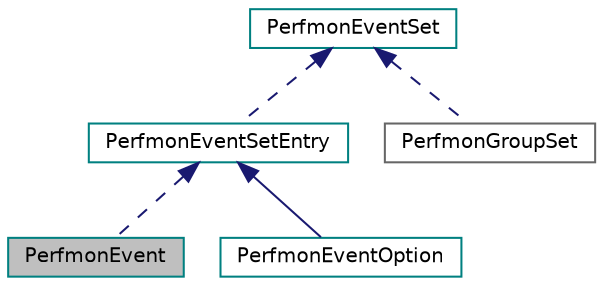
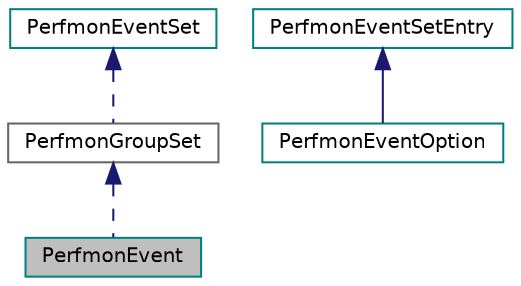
(278, 92) -> none
(150, 207) -> (113, 211)
